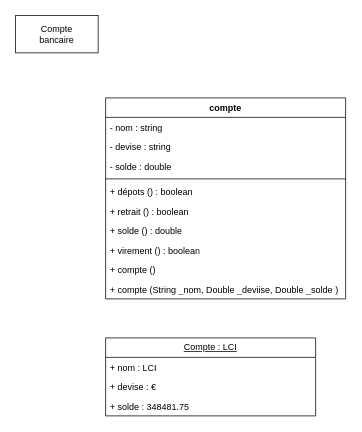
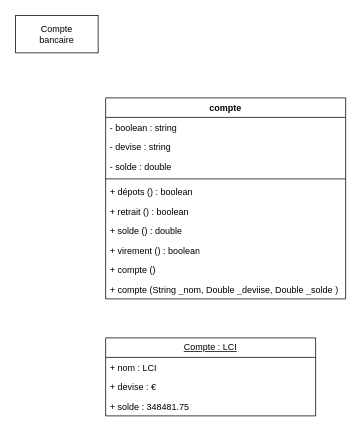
(139, 128) -> (148, 128)
